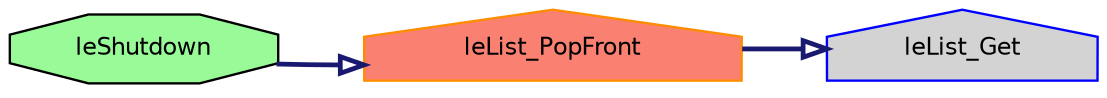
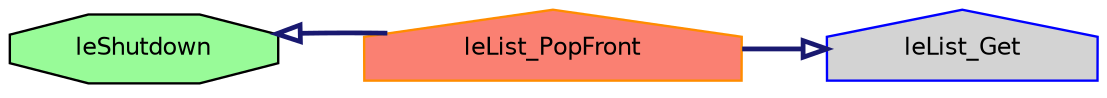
(308, 65) -> (344, 33)
